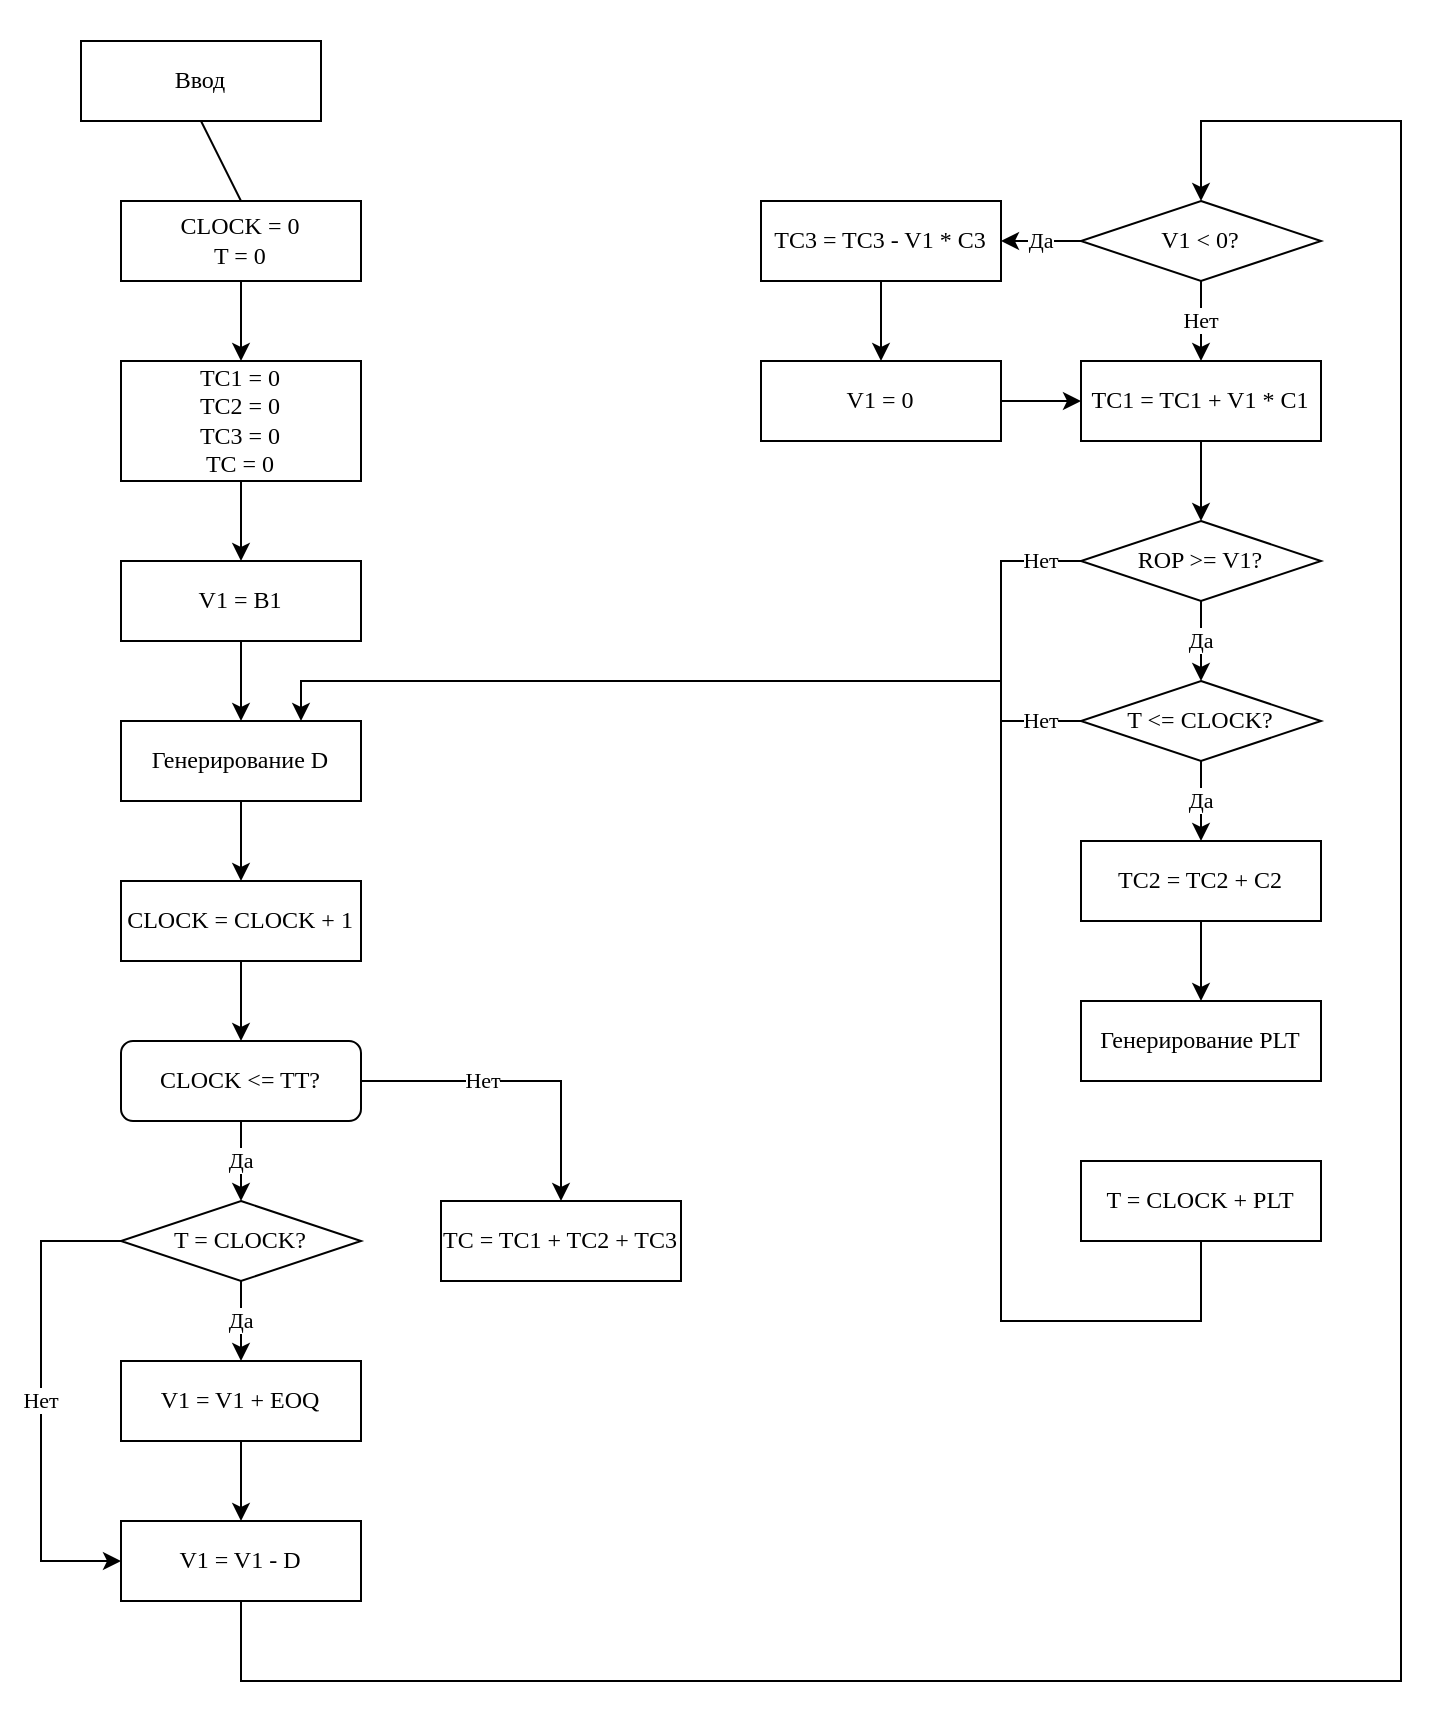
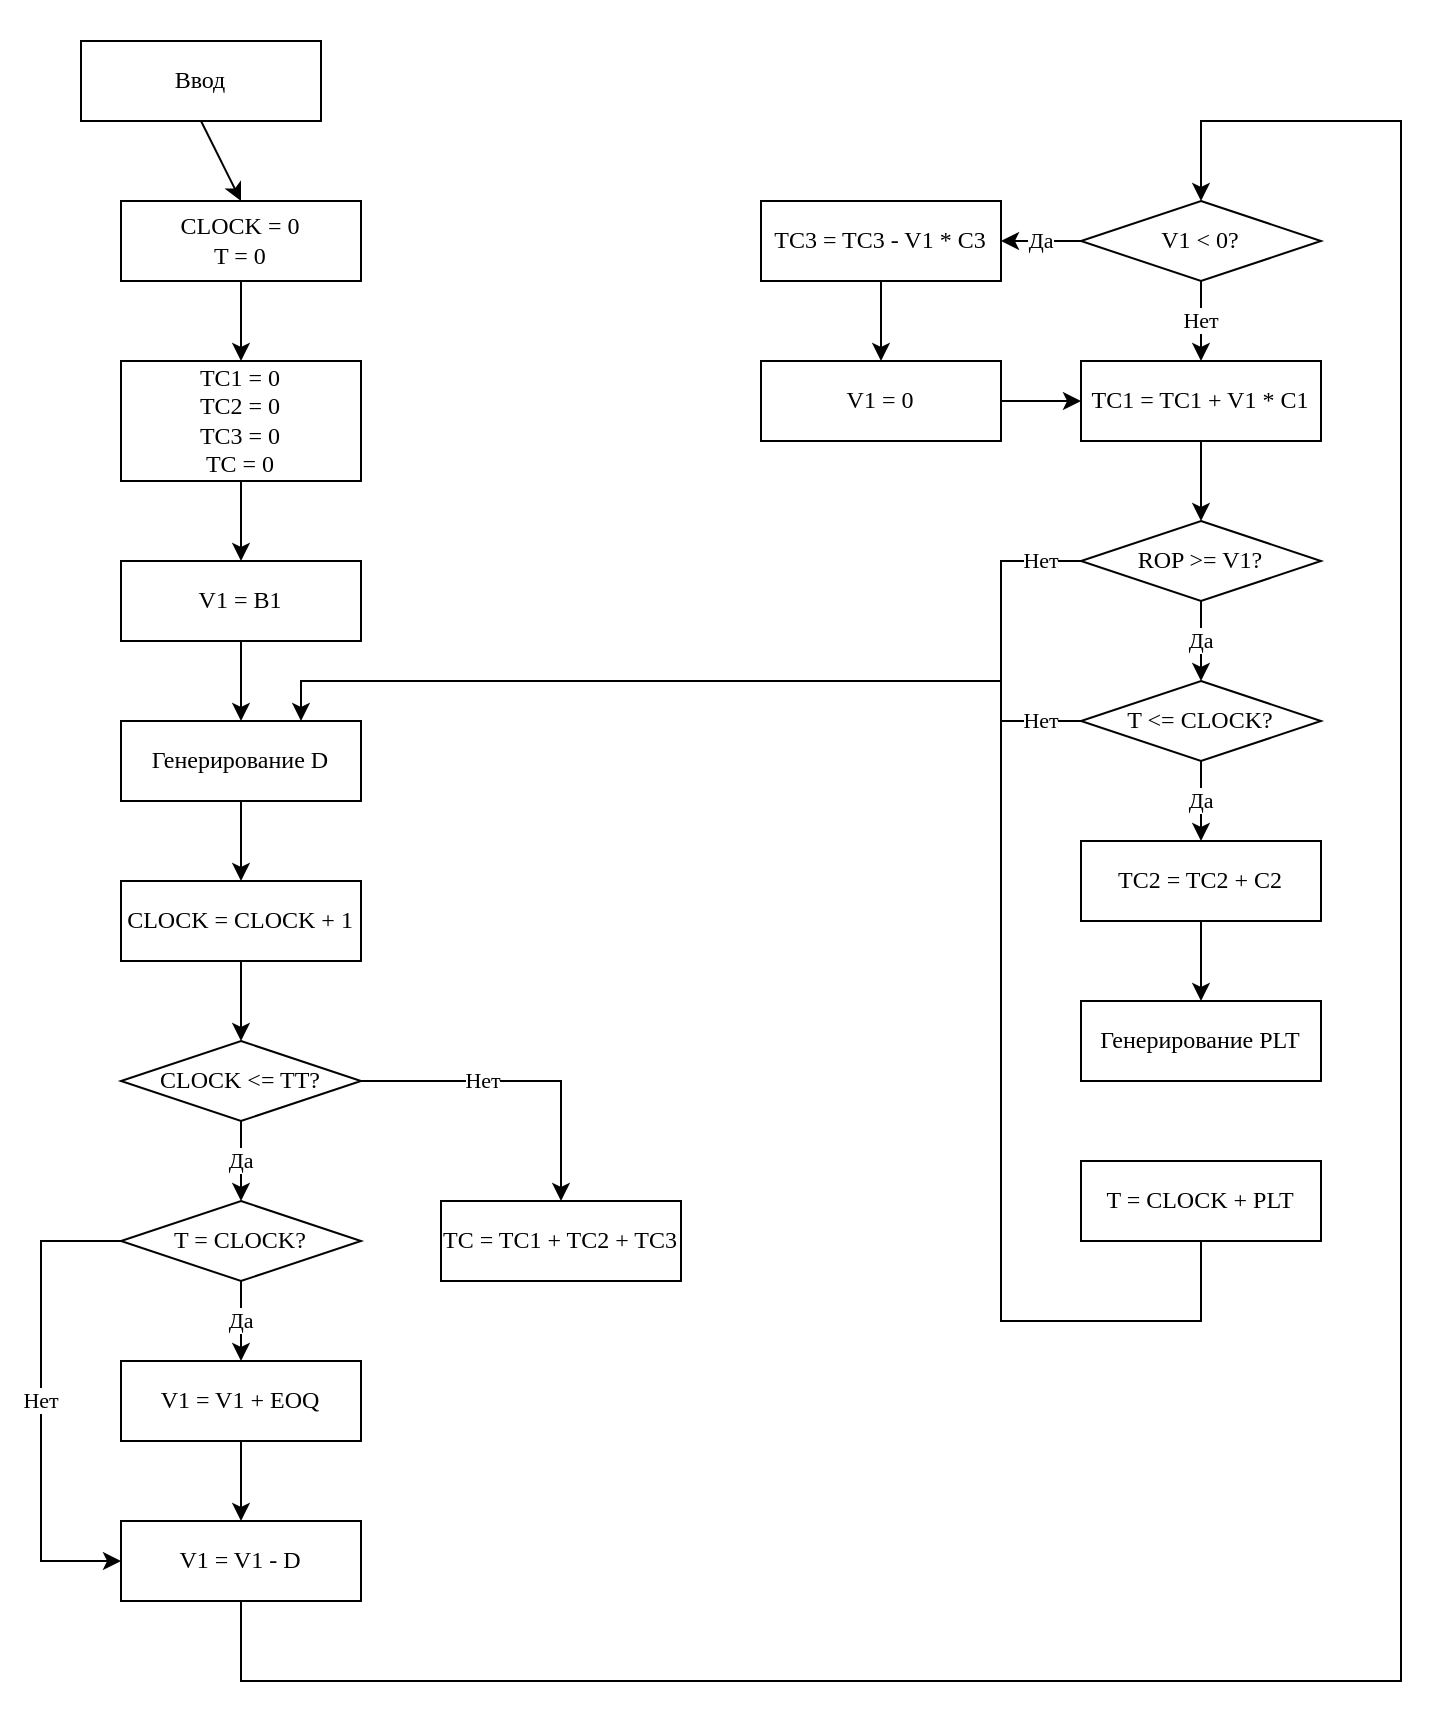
(237, 192) -> (234, 188)
(241, 1081) -> (241, 1081)
